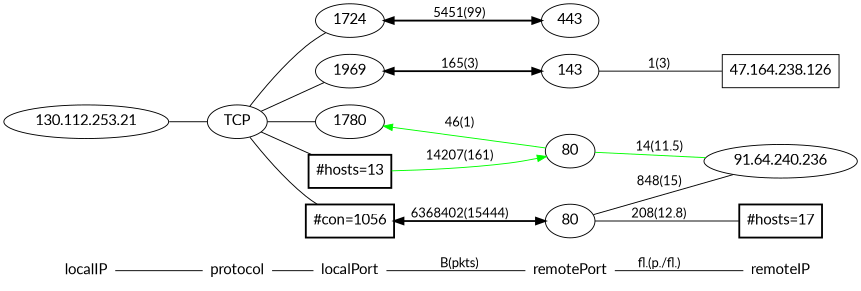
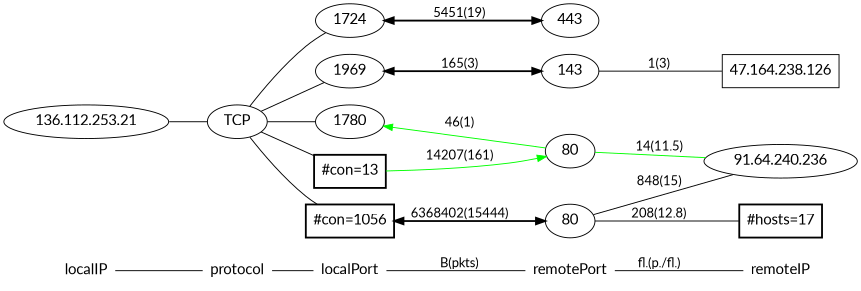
(460, 14) -> (460, 14)
(86, 122) -> (86, 122)
(350, 171) -> (350, 171)
